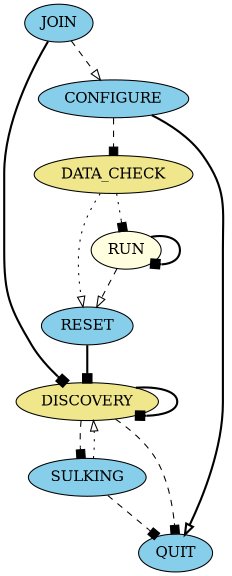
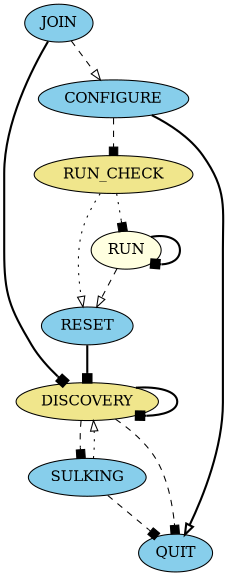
(114, 175) -> (114, 175)
